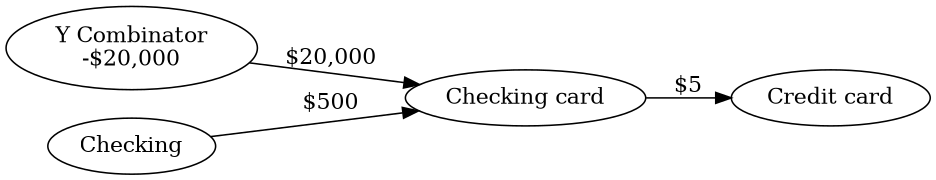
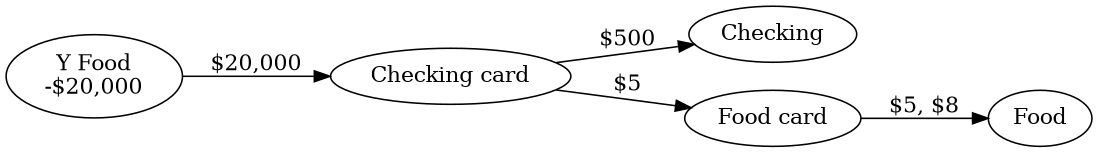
(132, 48) -> (94, 76)
(831, 98) -> (773, 118)
none -> (1040, 118)
(307, 125) -> (617, 55)
